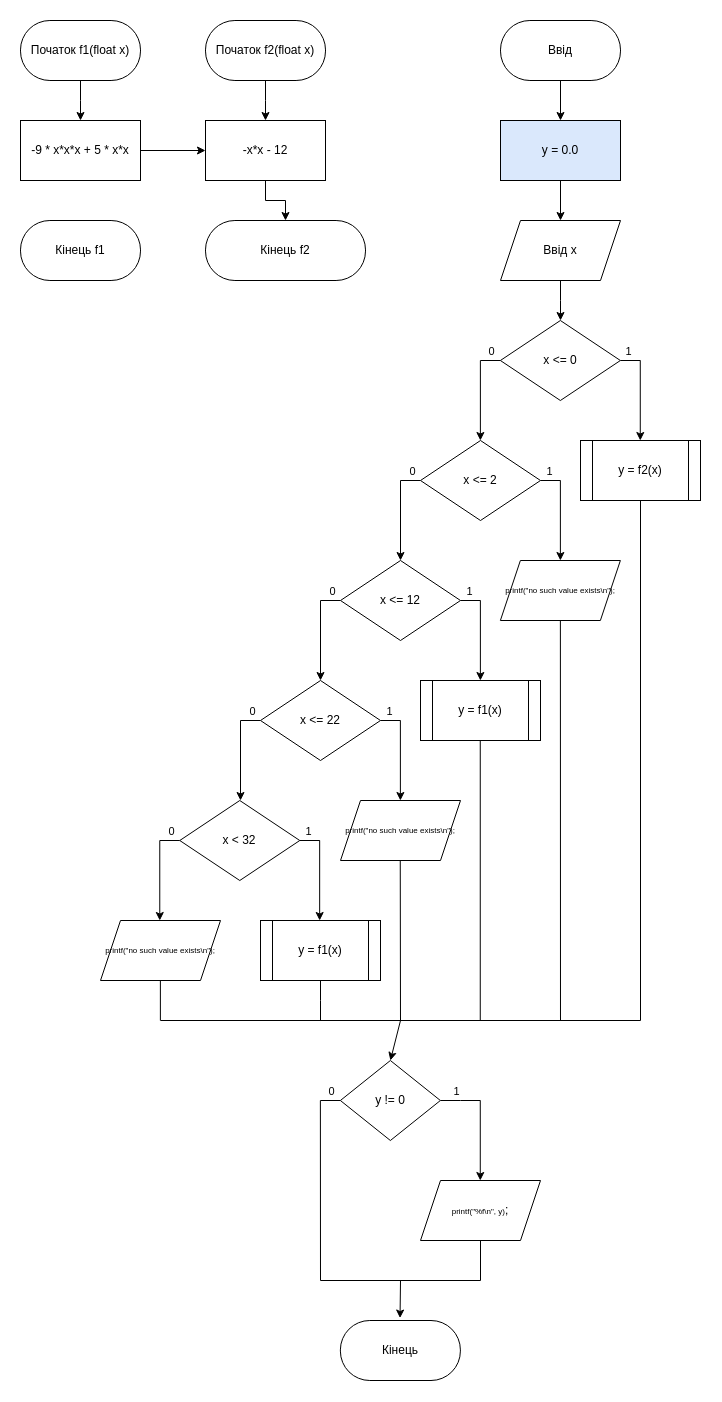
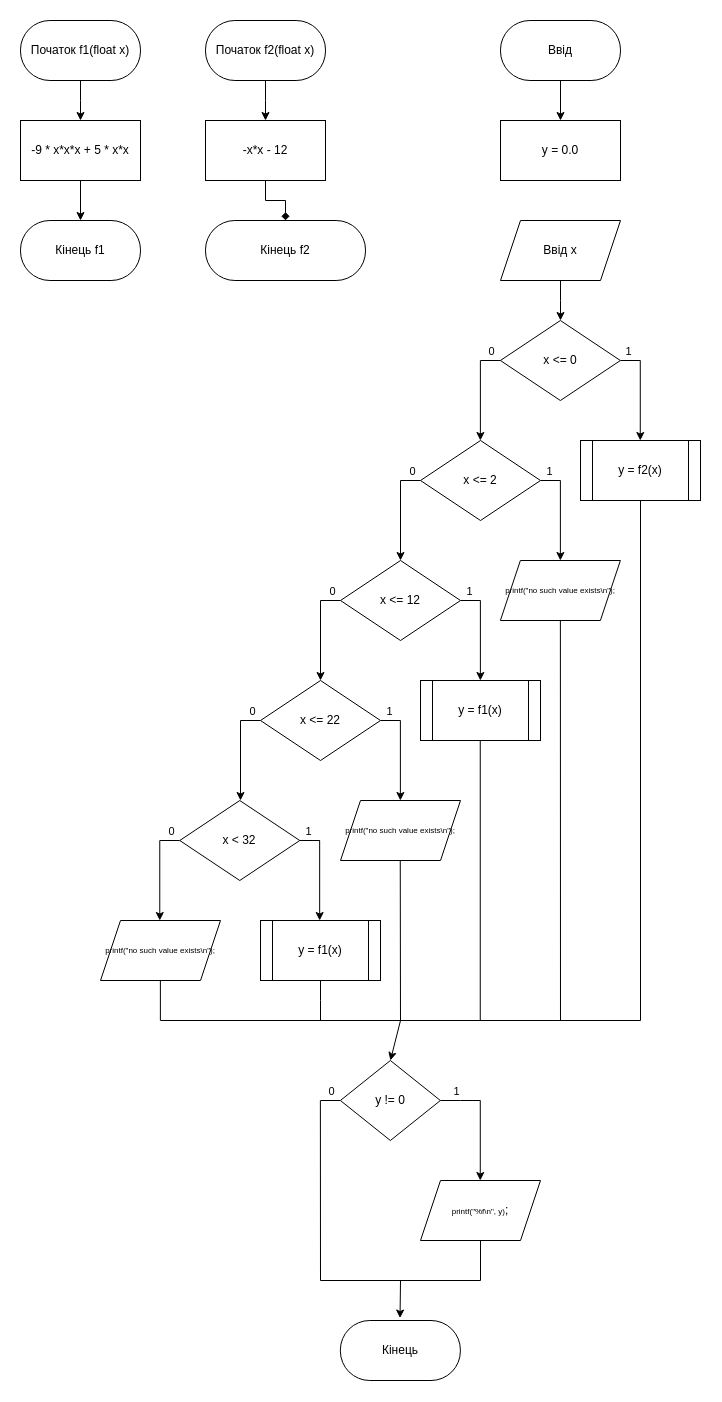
(170, 151) -> (81, 197)
(561, 151) -> (561, 151)
(561, 197) -> none
(286, 212) -> (286, 211)
